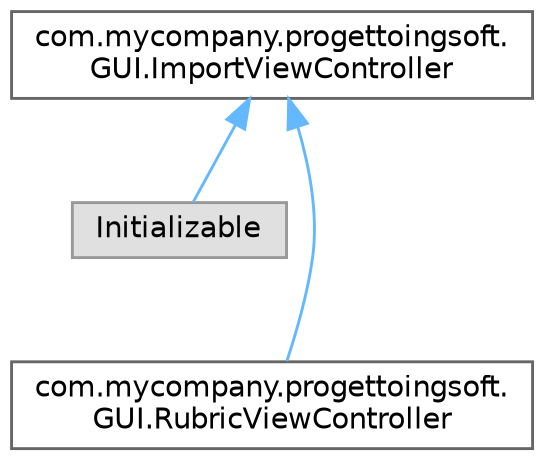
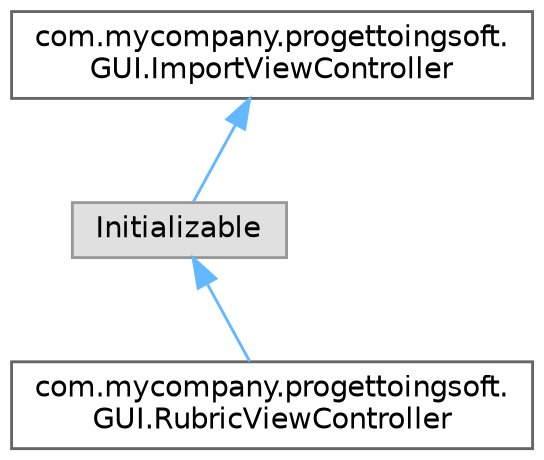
(314, 245) -> (228, 322)
